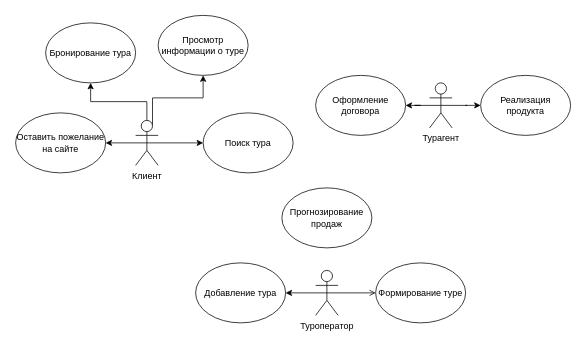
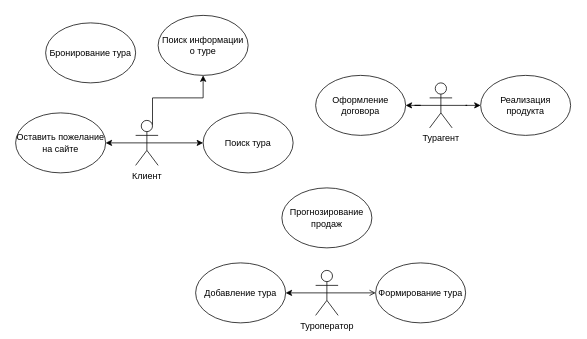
(203, 45) -> (203, 45)
(113, 102) -> none
(420, 293) -> (420, 293)
